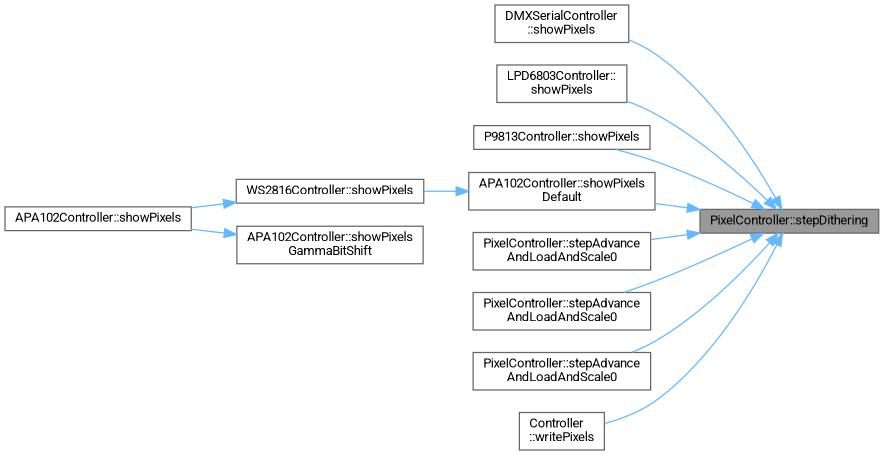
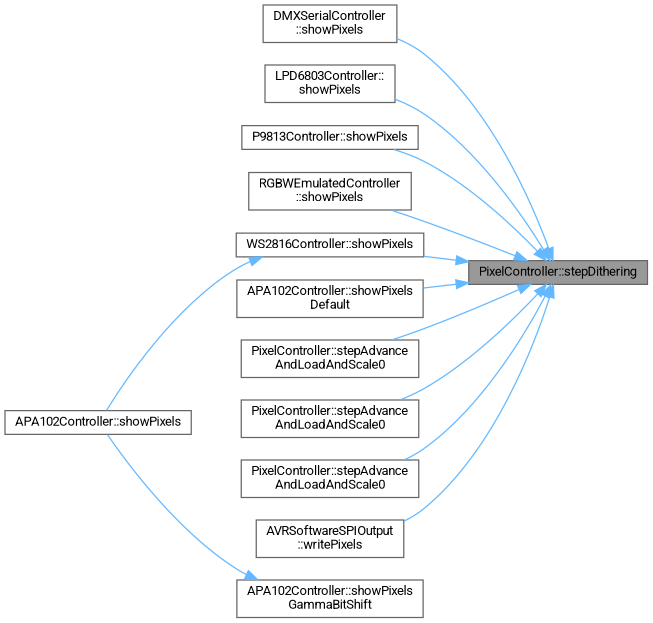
none -> (330, 191)
(440, 191) -> (440, 258)
(562, 431) -> (330, 539)
